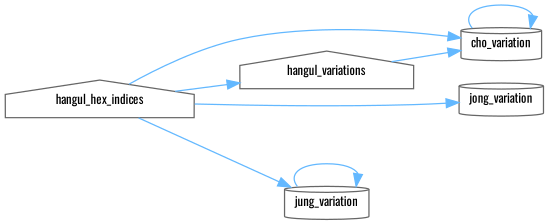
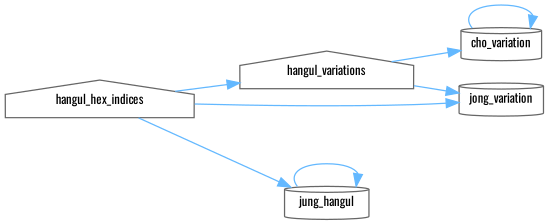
(284, 33) -> none
none -> (430, 88)
(327, 203) -> (327, 203)
